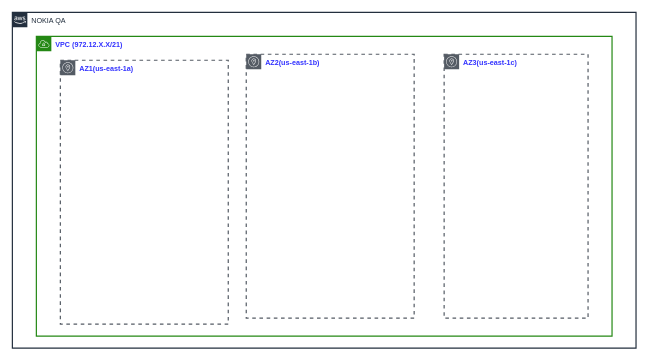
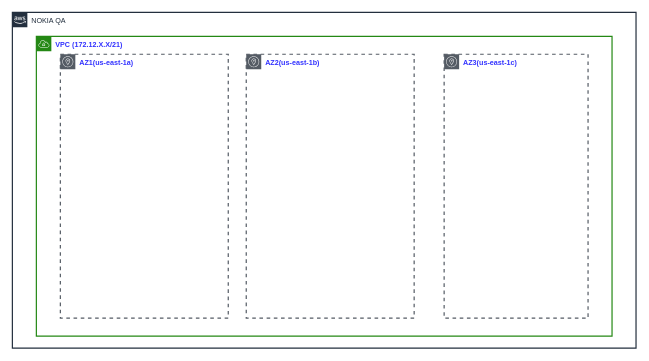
(90, 45) -> (90, 45)
(144, 192) -> (144, 186)
